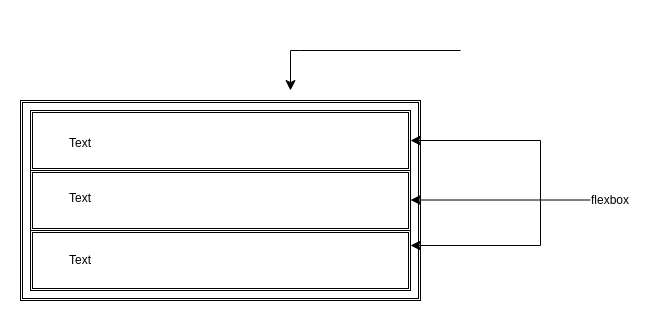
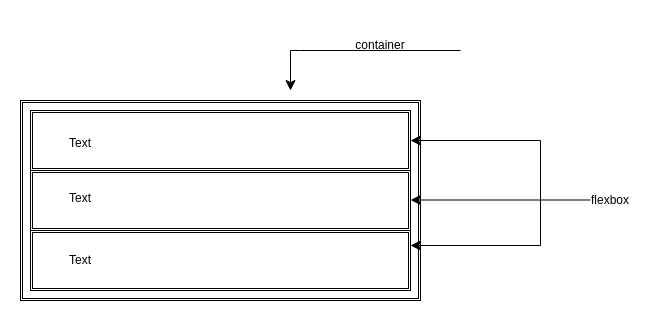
none -> (381, 46)
